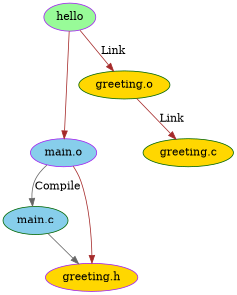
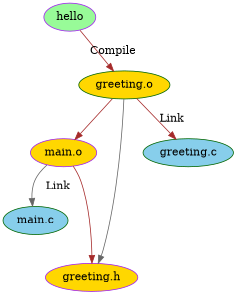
(113, 51) -> (113, 51)
(67, 81) -> (96, 116)
(64, 153) -> (64, 153)
(188, 153) -> (188, 153)
(58, 187) -> (58, 187)
(60, 246) -> (117, 178)
